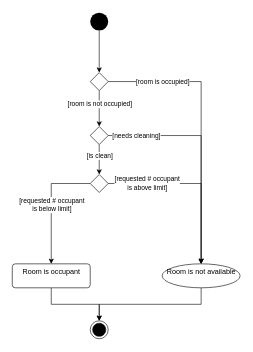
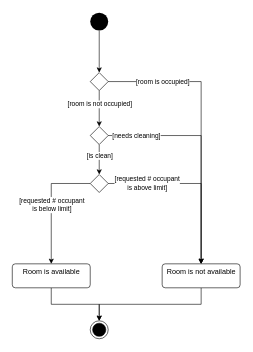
(52, 272) -> (52, 272)
(201, 276) -> (201, 276)
